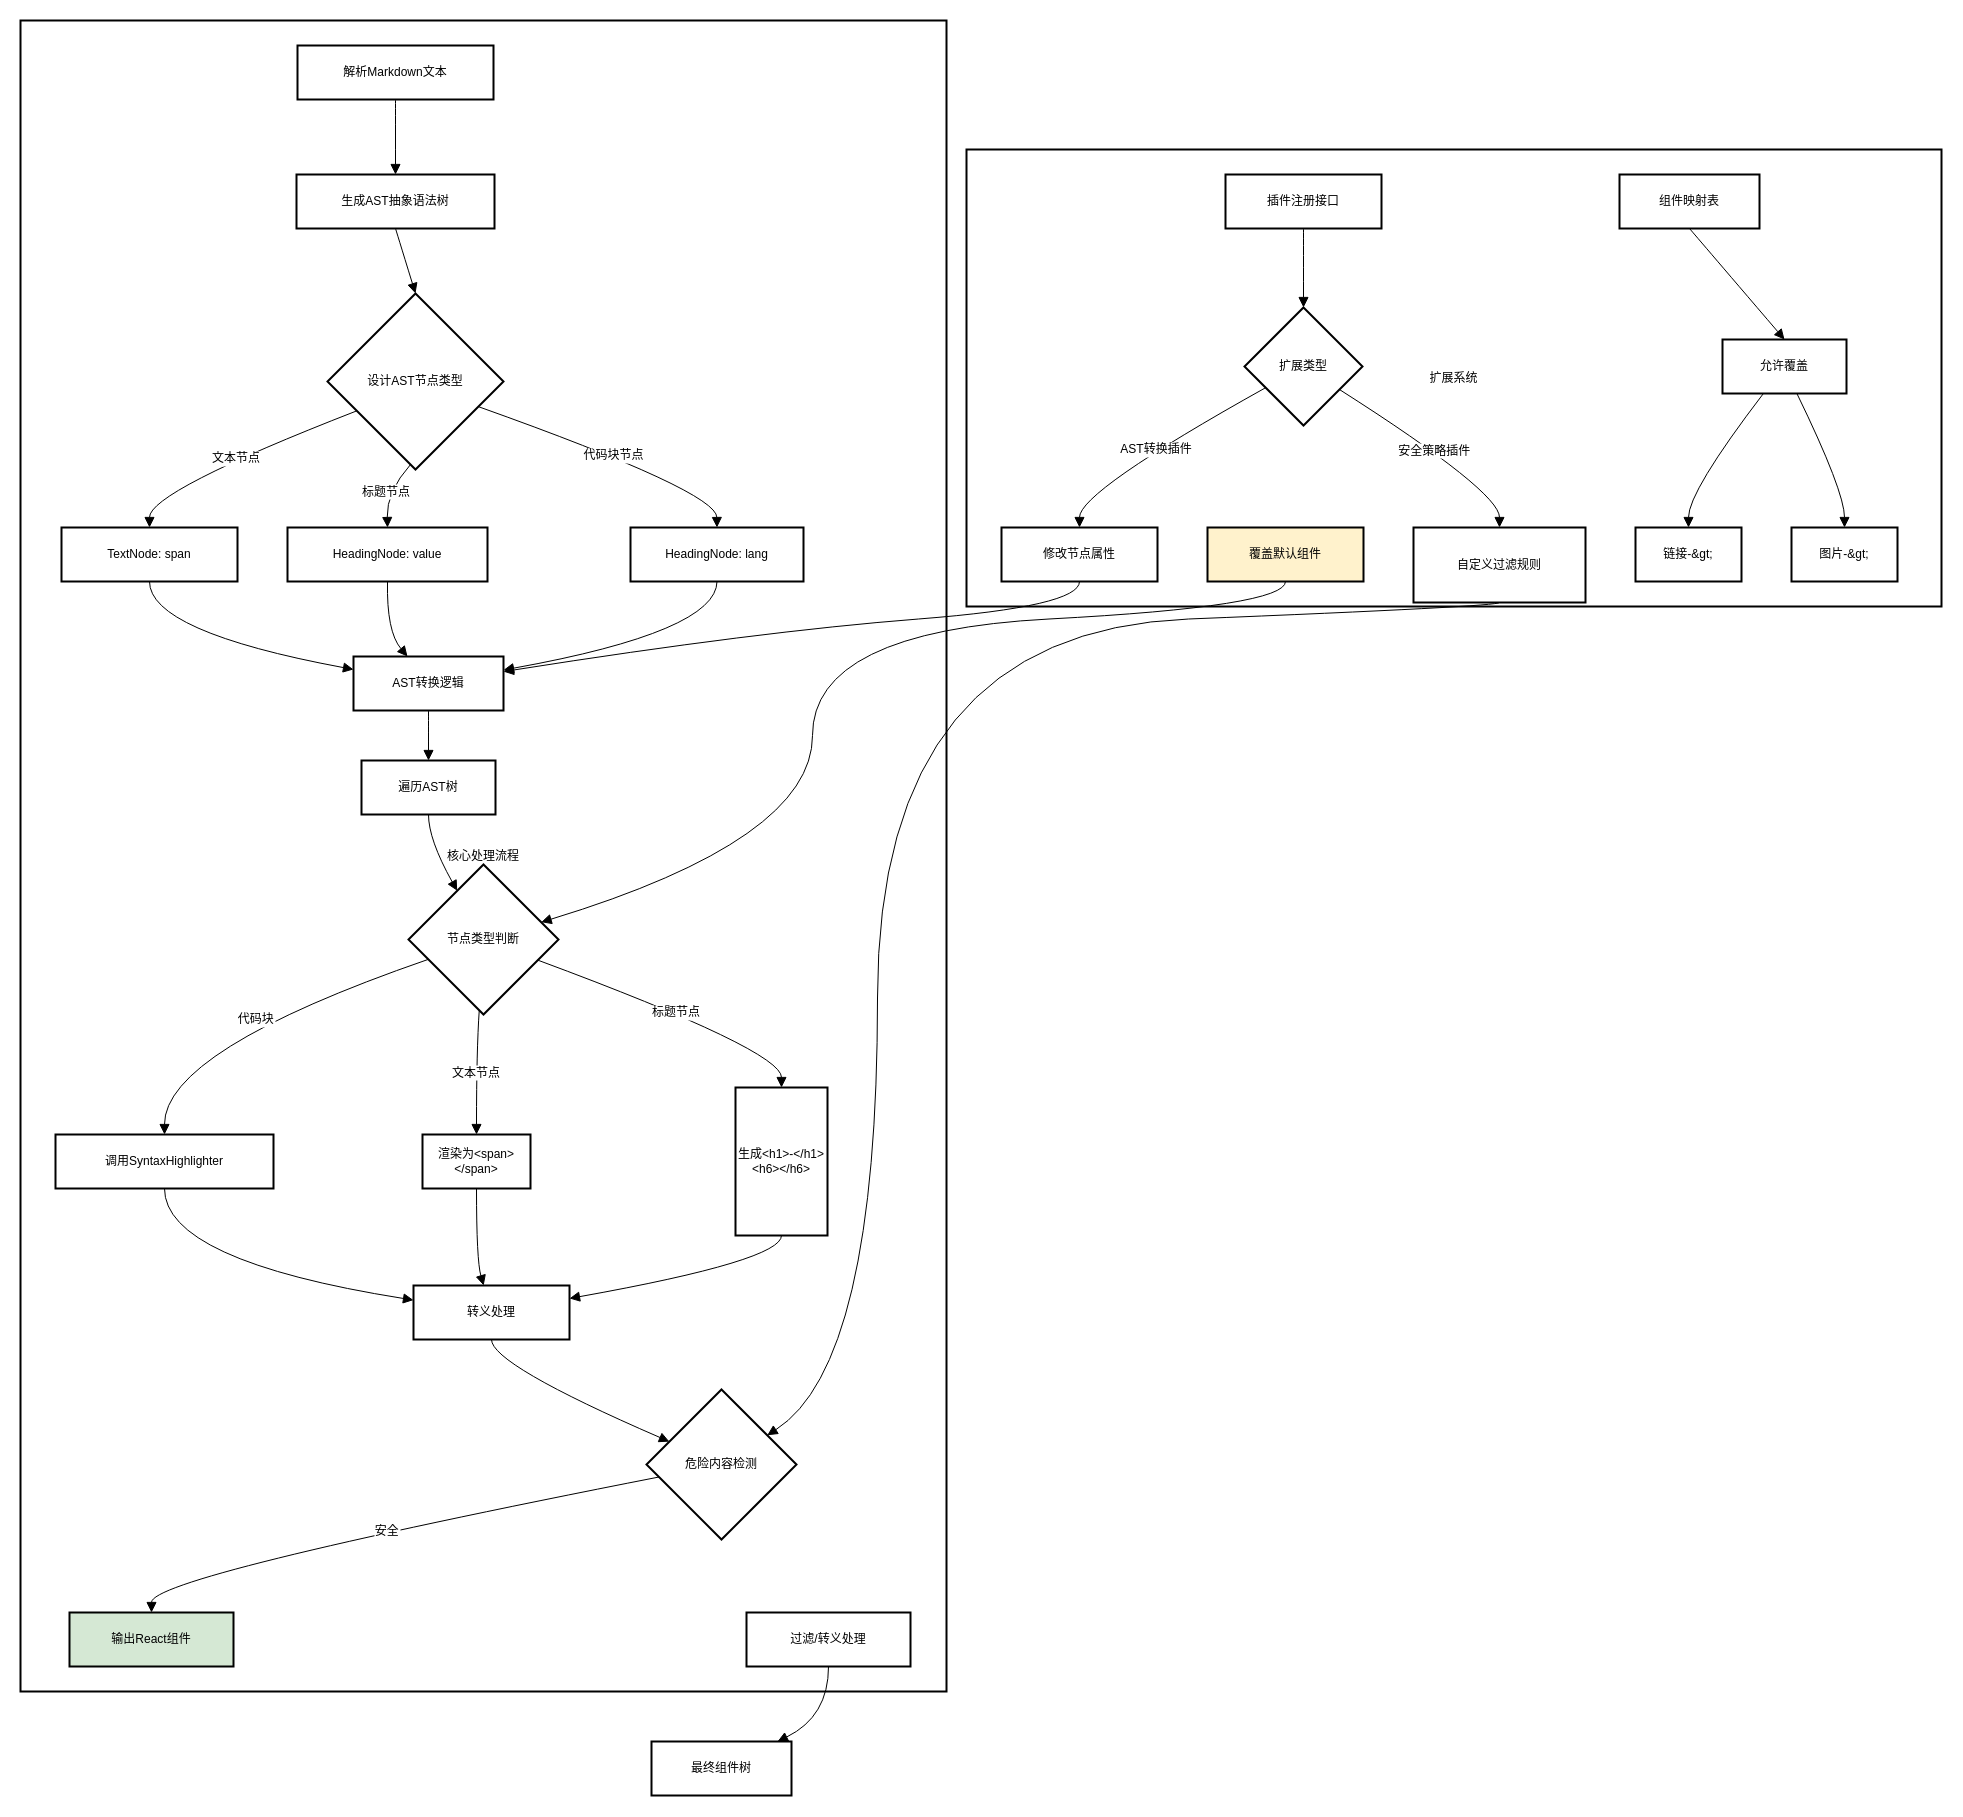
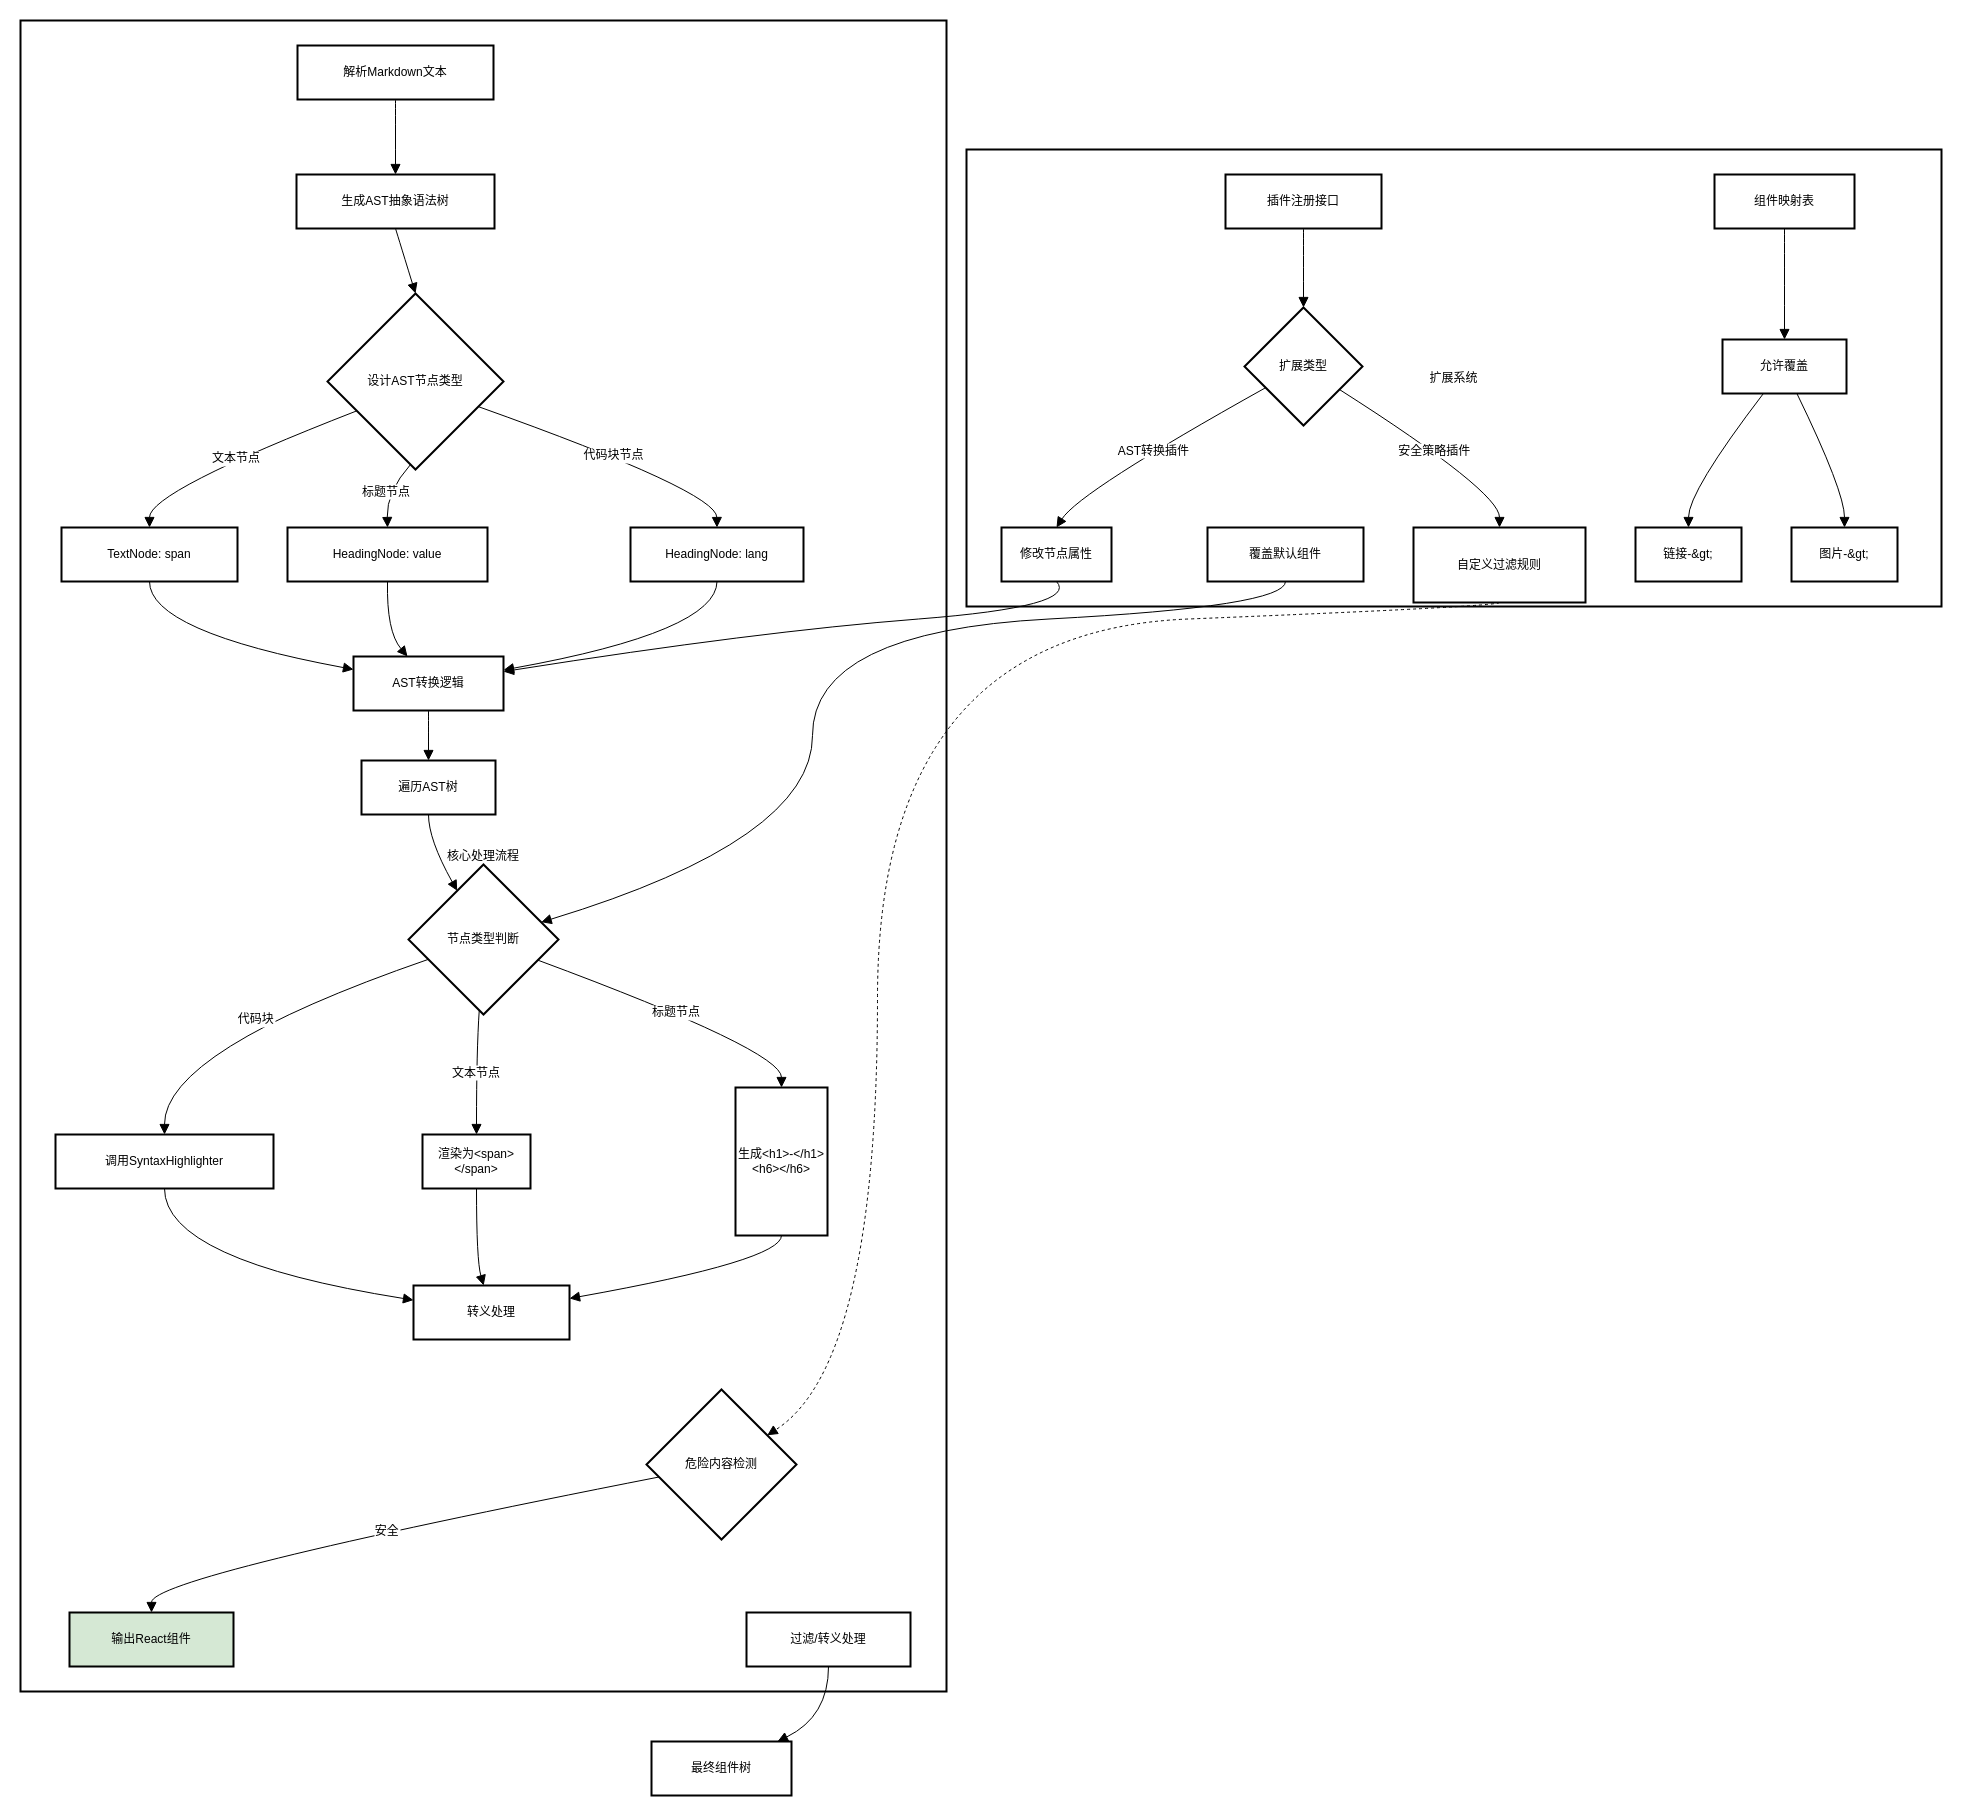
(1690, 202) -> (1785, 202)
(1080, 555) -> (1057, 555)
(1286, 555) -> (1286, 555)
(900, 828) -> (900, 828)
(571, 1397) -> none
